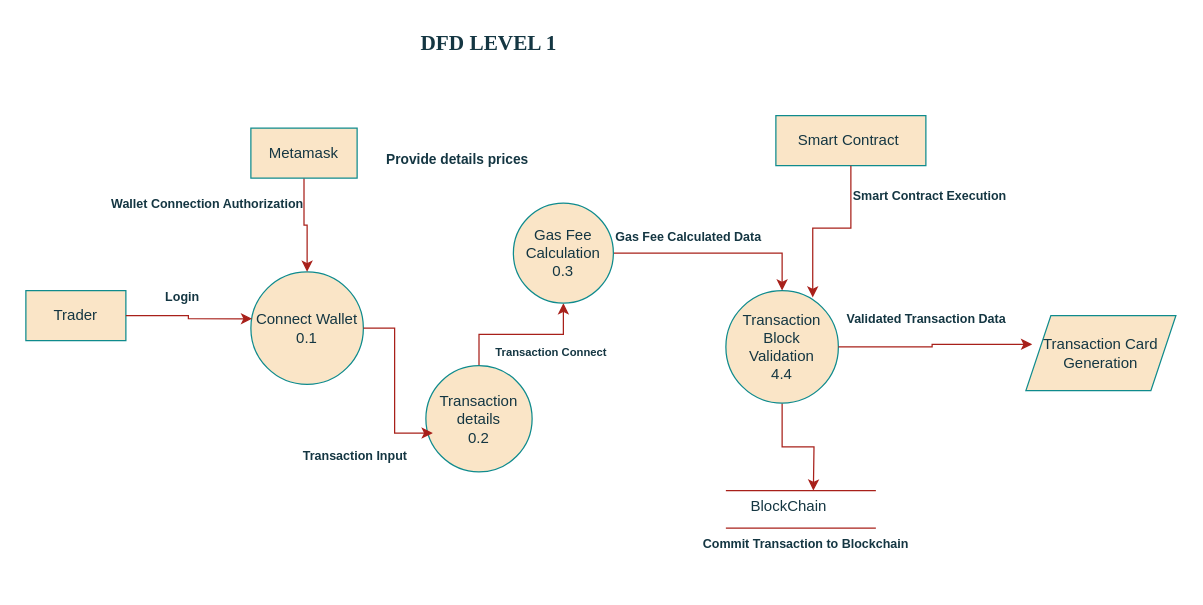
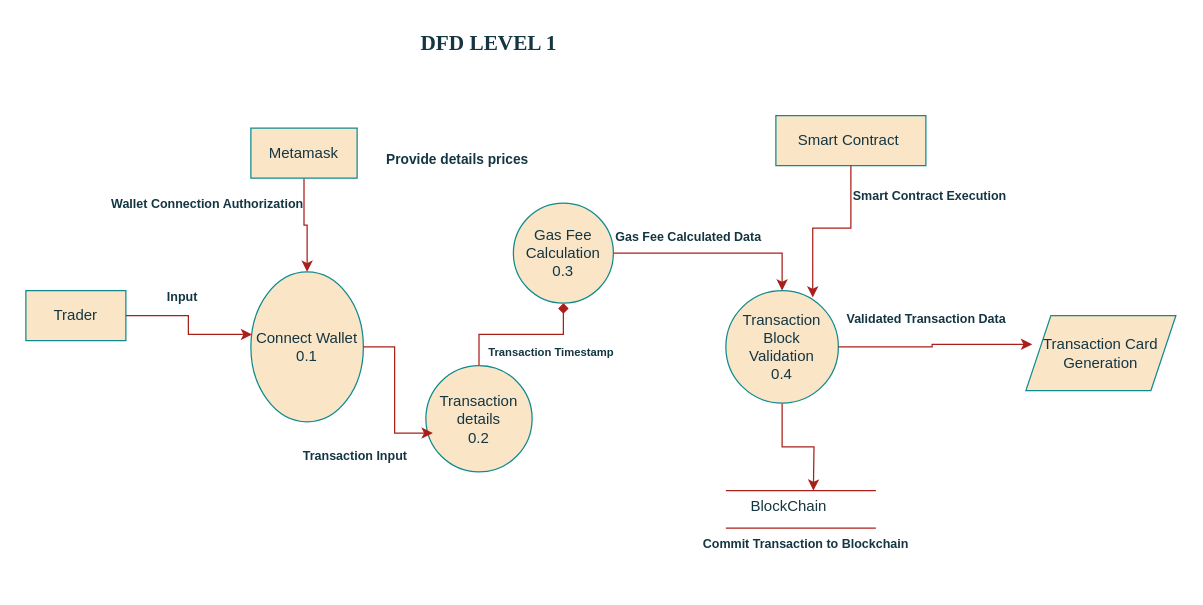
(183, 297) -> (183, 297)
(563, 313) -> (563, 314)
(307, 328) -> (307, 347)
(782, 347) -> (782, 347)
(551, 353) -> (551, 353)
